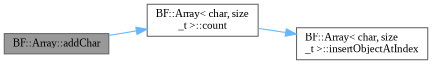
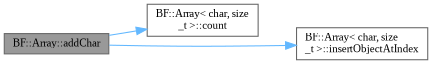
(272, 30) -> (197, 46)
